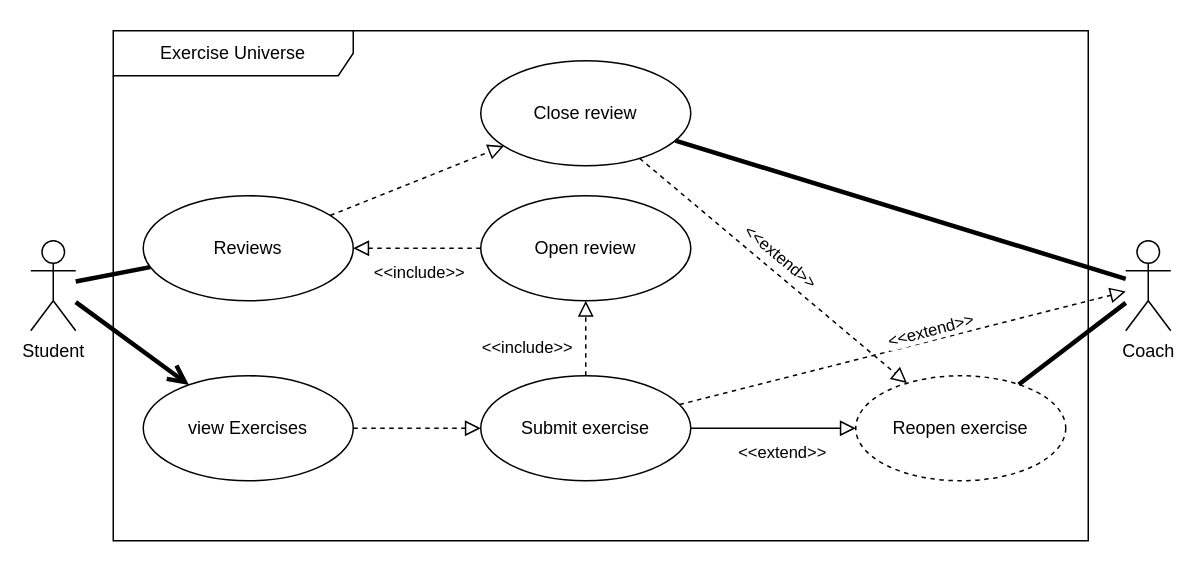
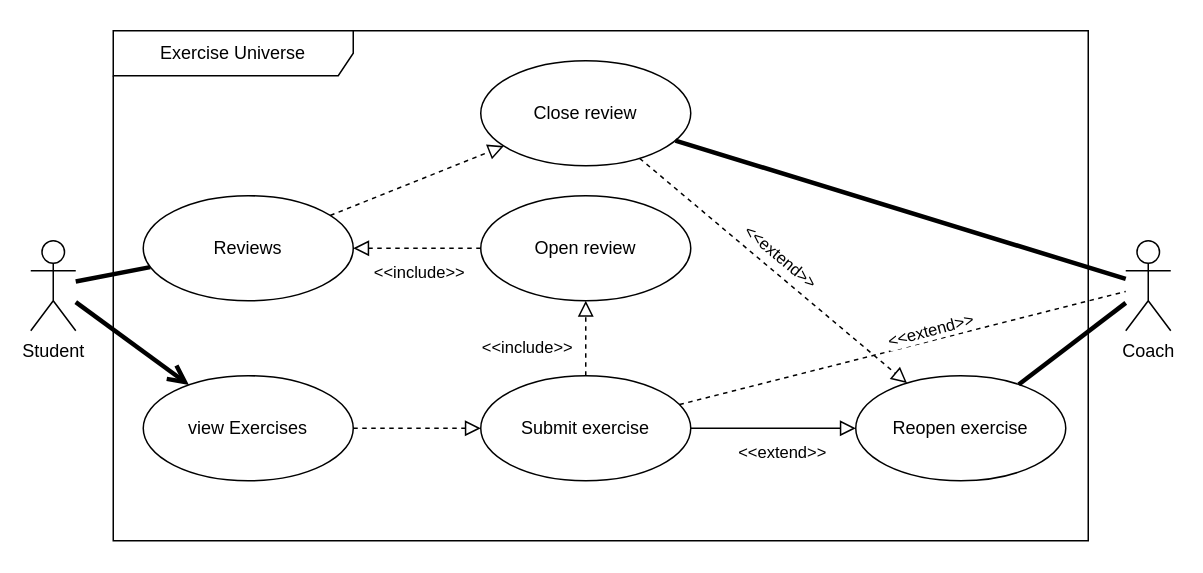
(1109, 296) -> (1116, 294)
(961, 428) -> (961, 428)
